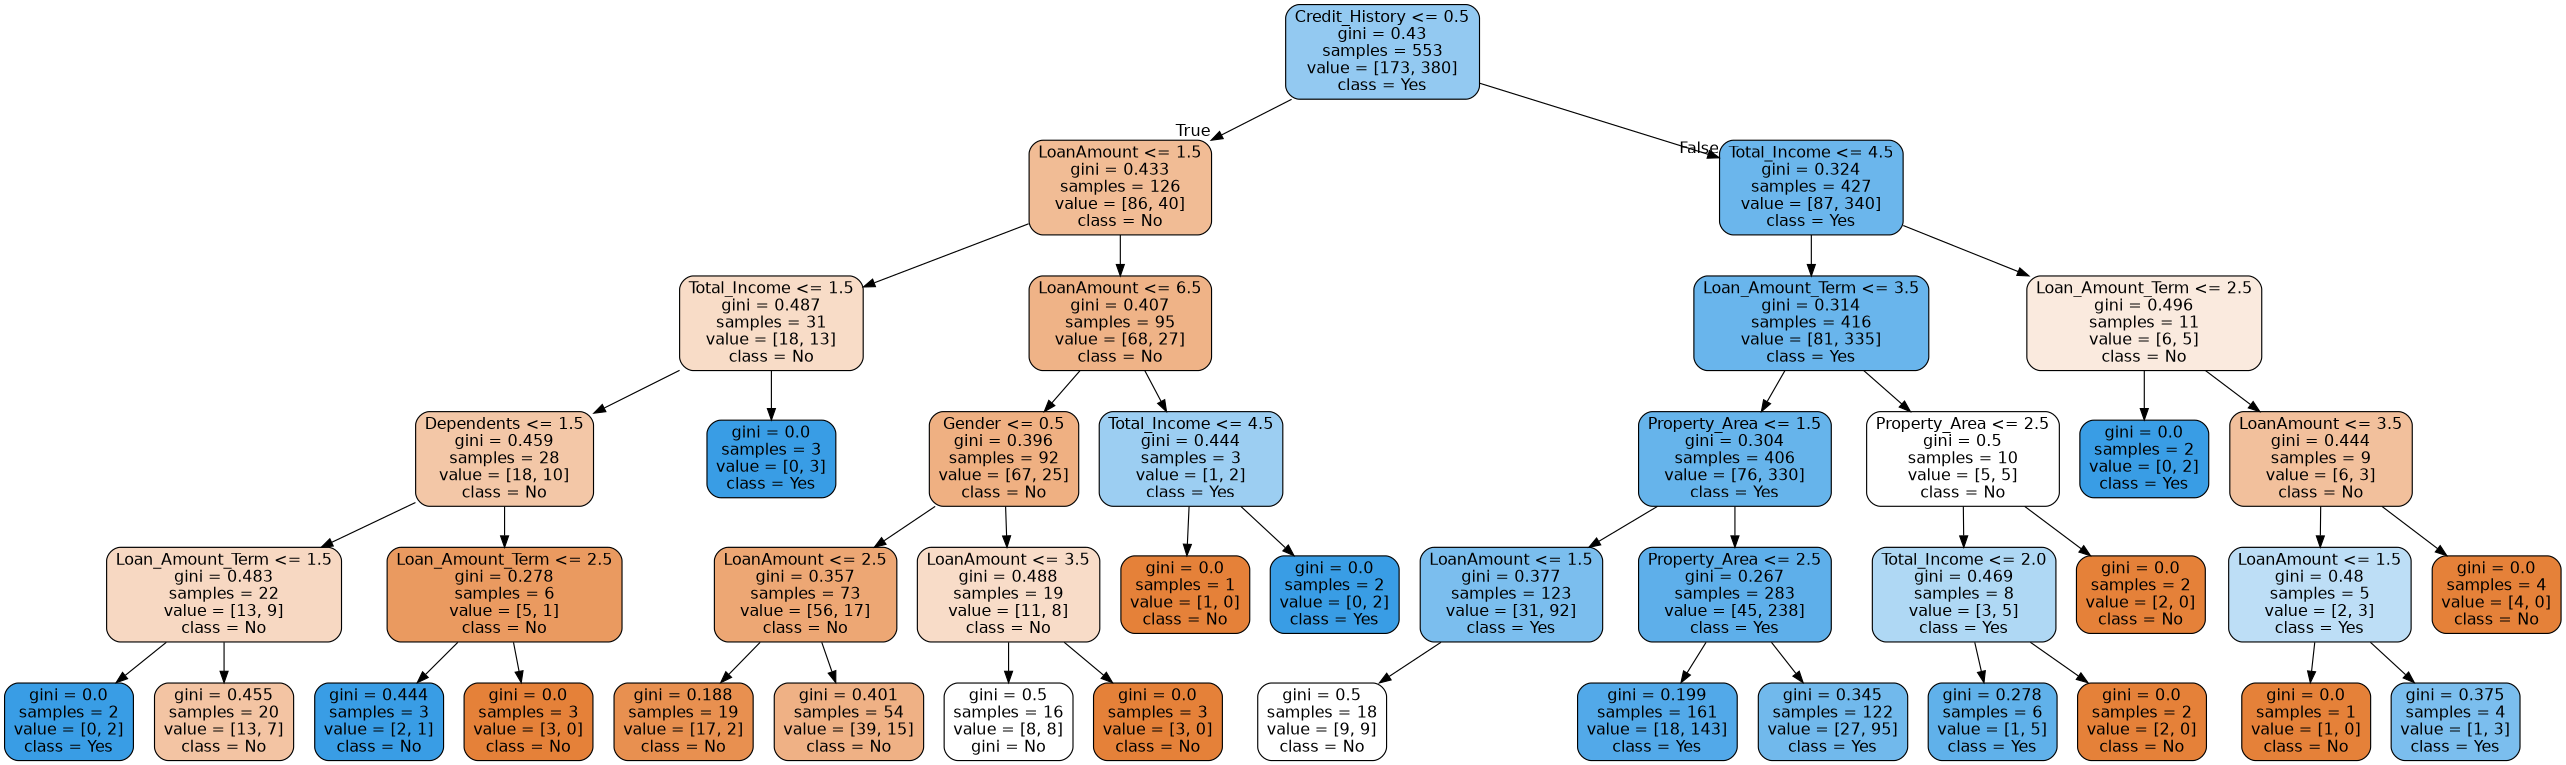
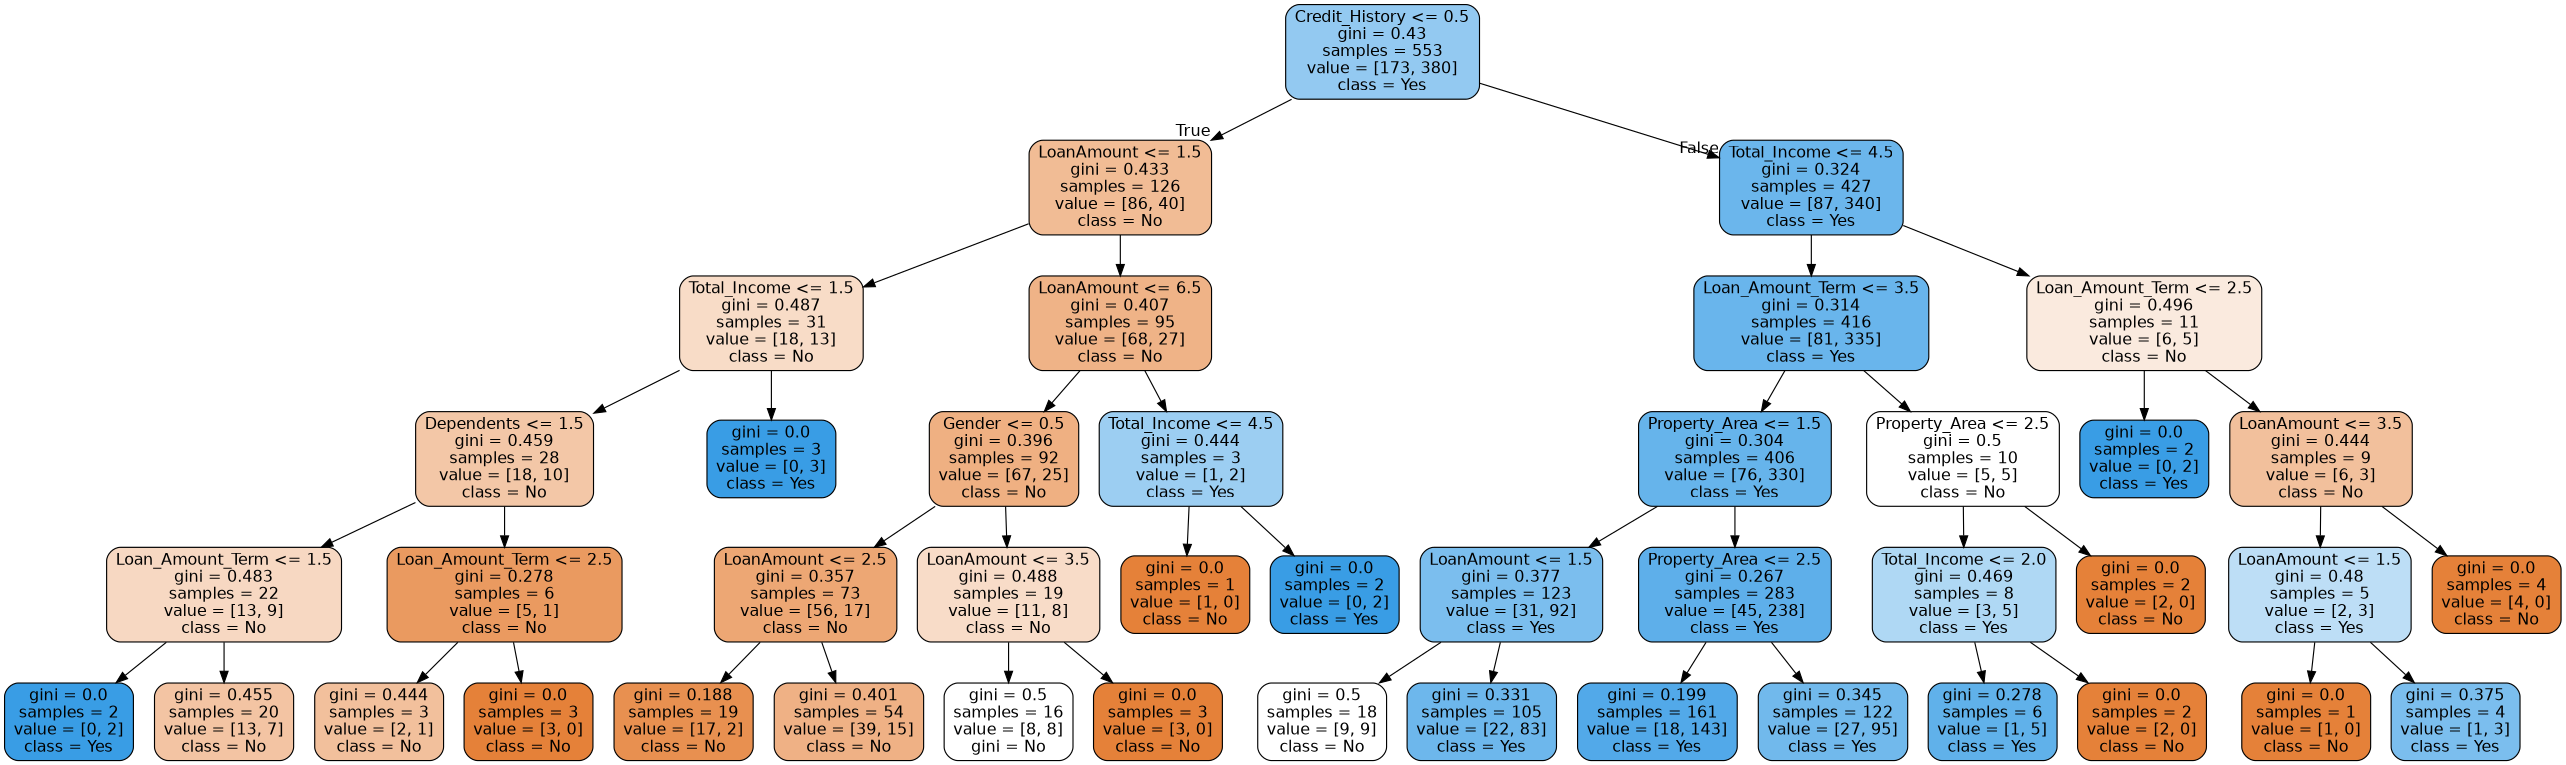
(379, 722) -> (379, 722)
none -> (1482, 722)
